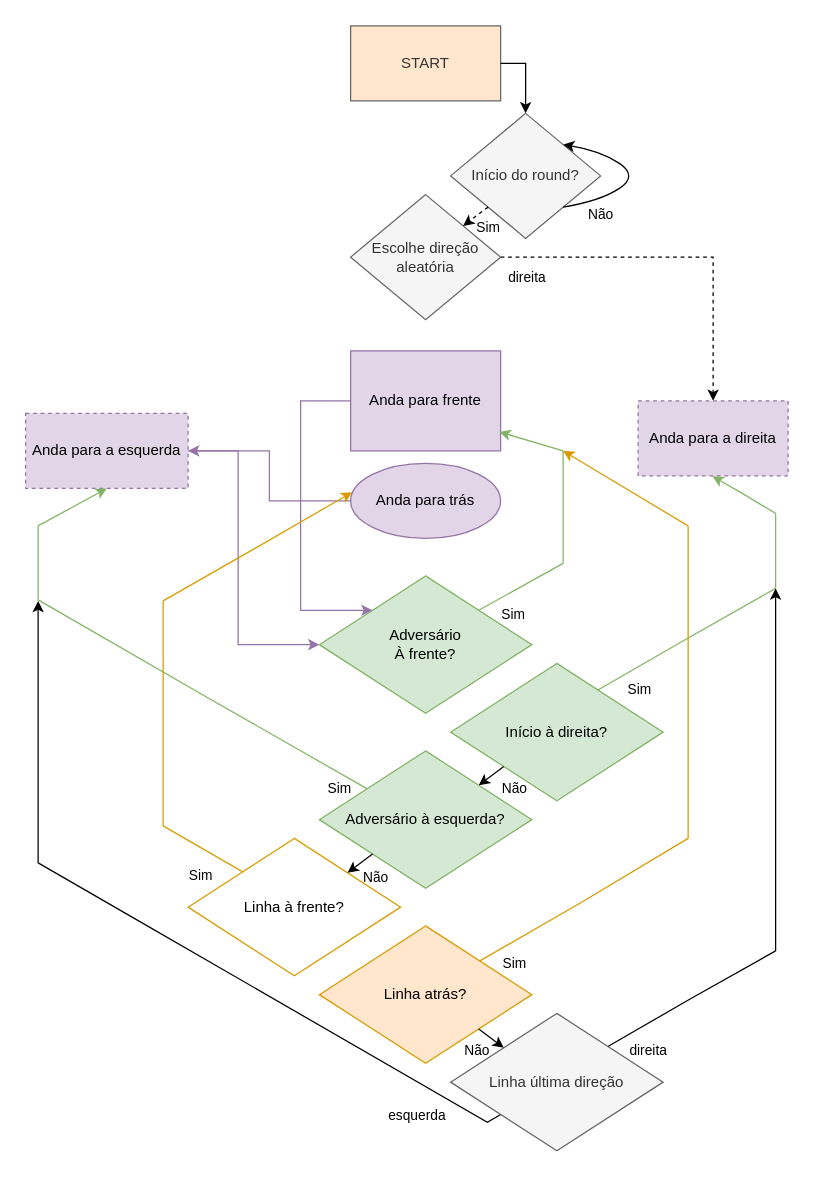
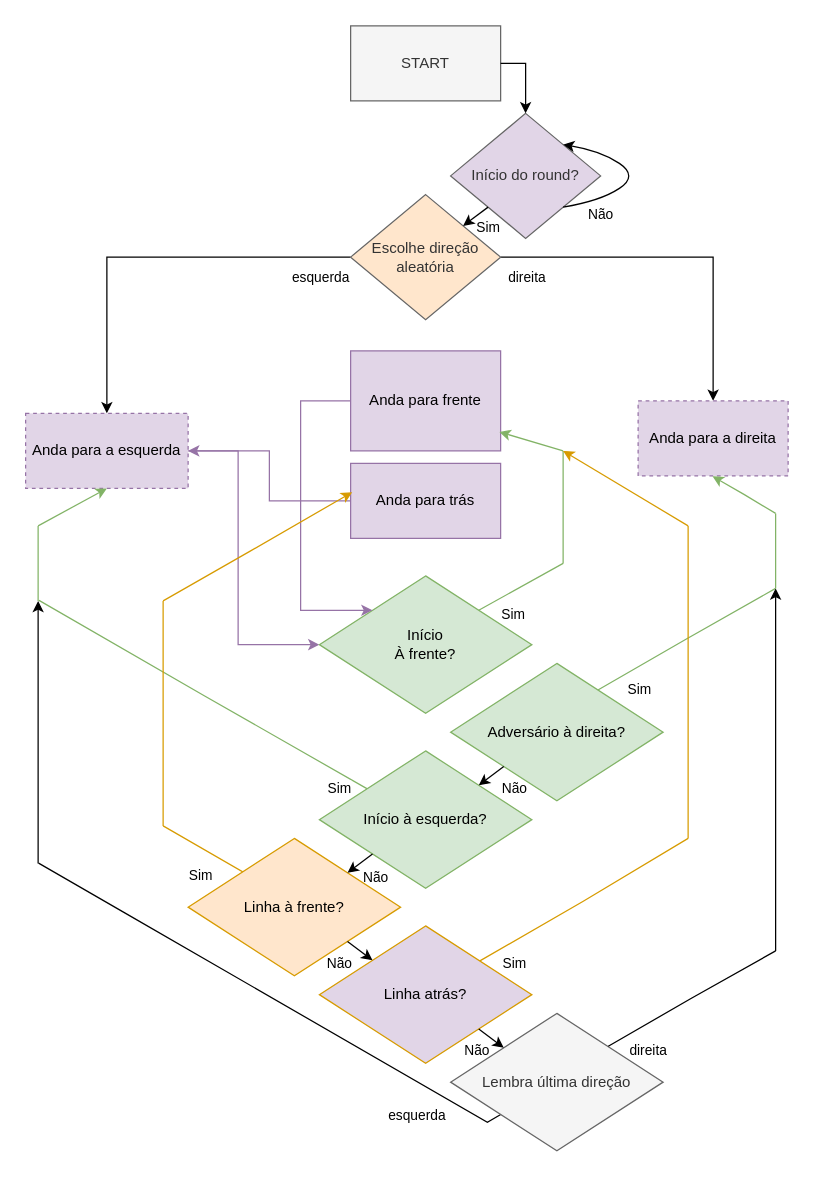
(426, 63) -> (426, 63)
(526, 176) -> (526, 176)
(478, 215) -> (478, 215)
none -> (155, 257)
(426, 257) -> (426, 257)
(674, 257) -> (674, 257)
(426, 501) -> (426, 501)
(426, 644) -> (426, 644)
(557, 732) -> (557, 732)
(426, 819) -> (426, 819)
(294, 907) -> (294, 907)
none -> (356, 948)
(426, 994) -> (426, 994)
(557, 1082) -> (557, 1082)
